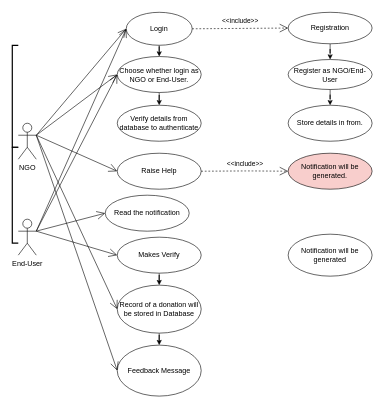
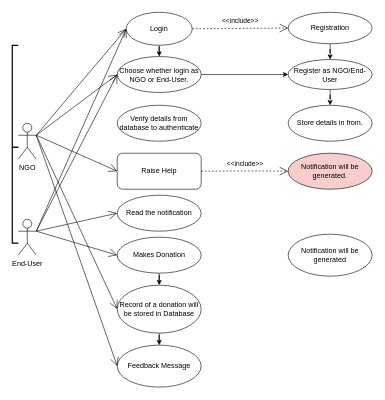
(159, 99) -> (242, 75)
(159, 171) -> (159, 171)
(147, 213) -> (159, 213)
(159, 255) -> (159, 255)
(159, 371) -> (159, 366)
